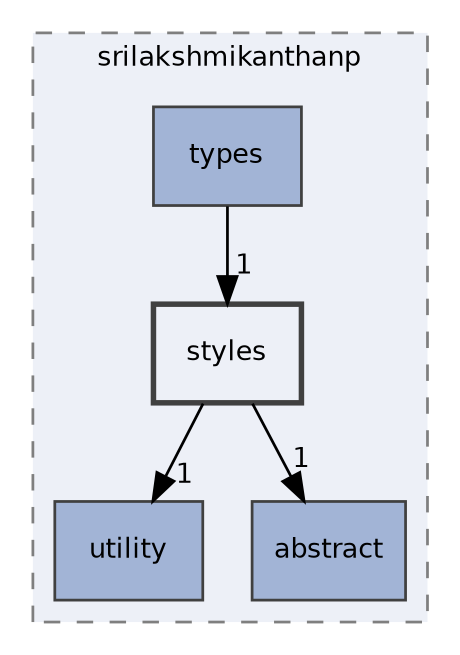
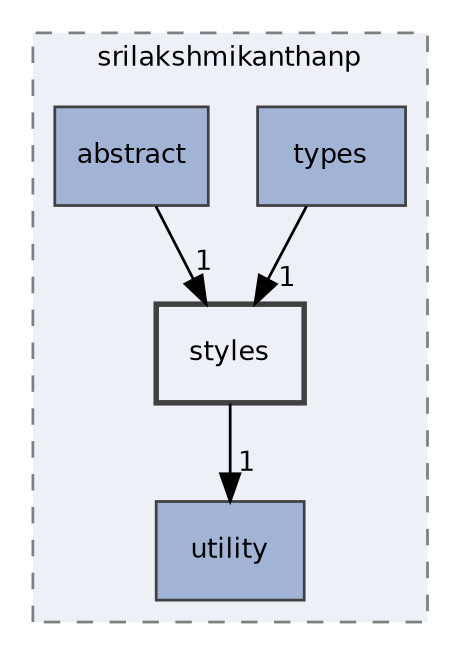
(272, 440) -> (175, 243)
